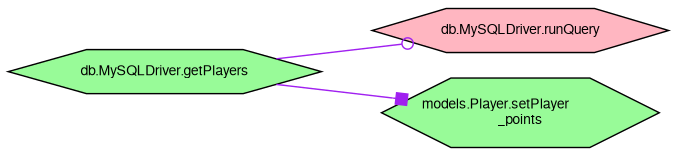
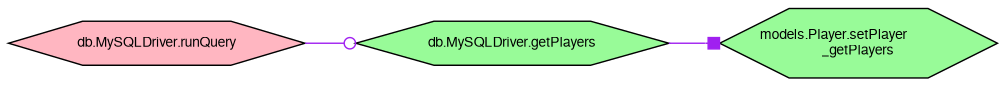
(339, 51) -> (325, 43)
(520, 113) -> (859, 43)
